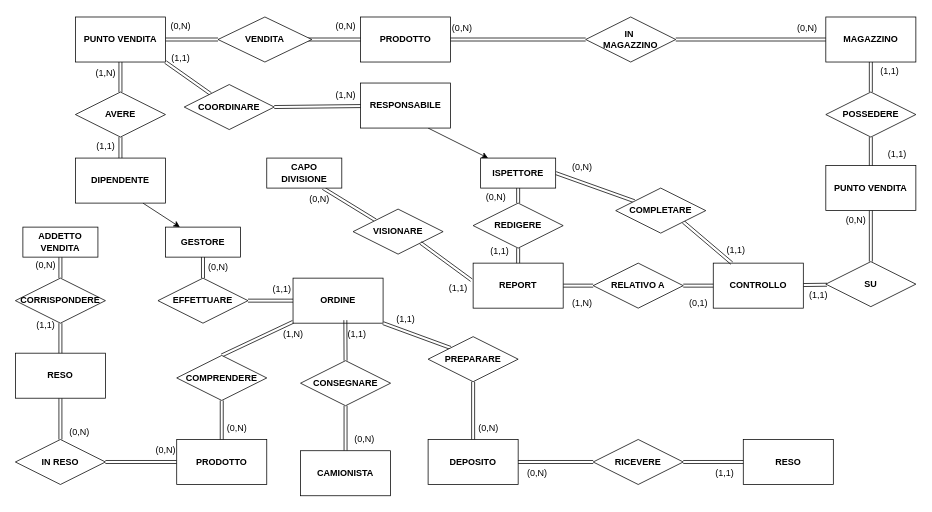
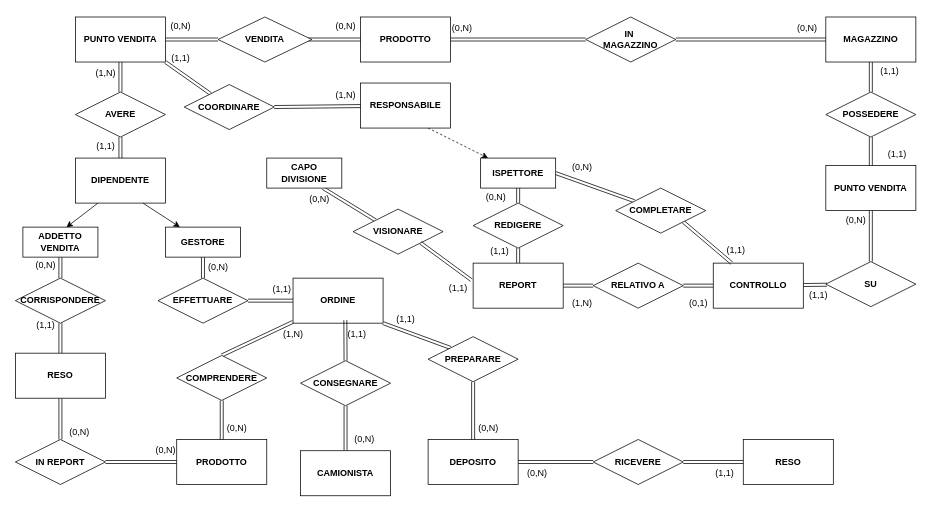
(456, 142) -> (456, 142)
none -> (84, 213)
(60, 462) -> (60, 462)
